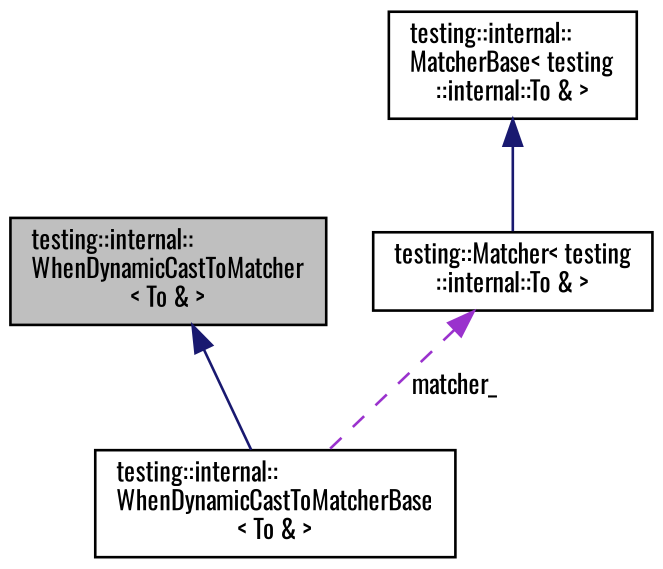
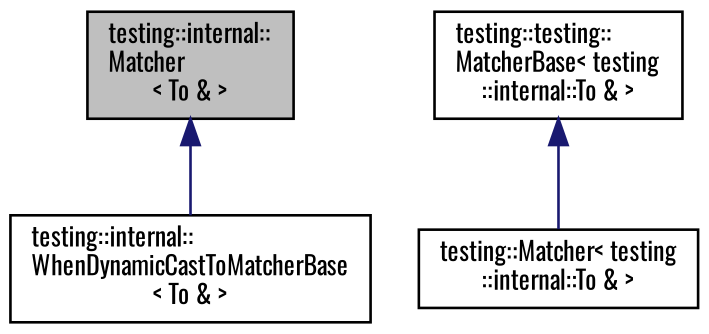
(513, 65) -> (558, 65)
(168, 271) -> (191, 65)
(392, 390) -> none
